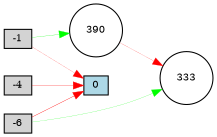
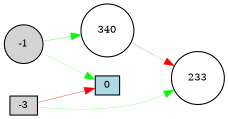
(96, 30) -> (107, 30)
(18, 39) -> (24, 44)
(53, 60) -> (63, 64)
(187, 78) -> (198, 78)
(18, 85) -> none
(18, 124) -> (24, 106)
